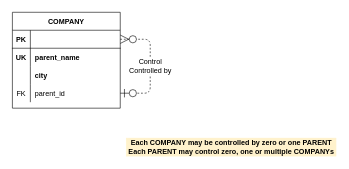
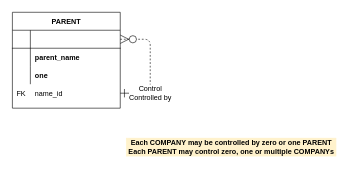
(66, 22) -> (66, 22)
(21, 39) -> none
(21, 57) -> none
(150, 66) -> (150, 93)
(42, 76) -> (41, 76)
(52, 94) -> (48, 94)
